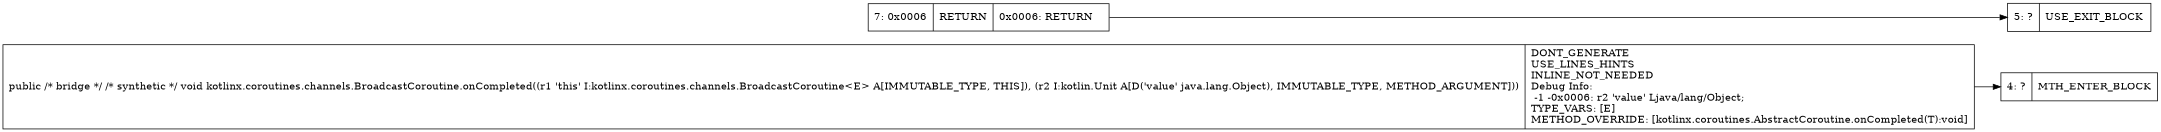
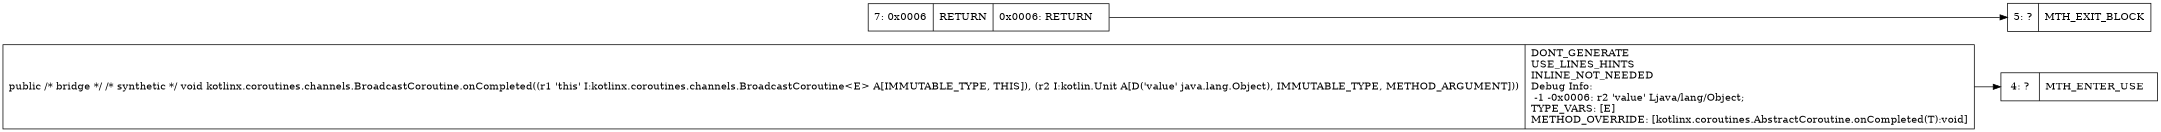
(2094, 17) -> (2095, 17)
(2095, 86) -> (2095, 86)
